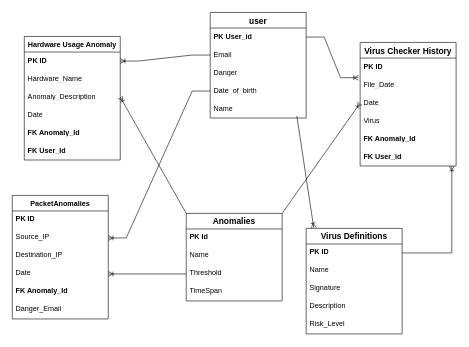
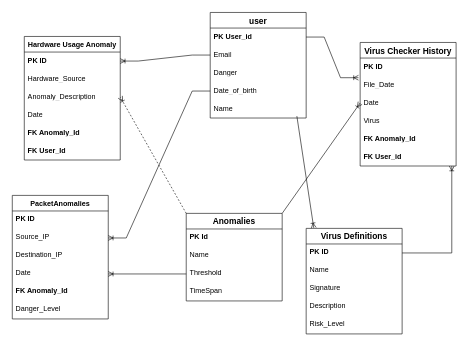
(54, 78) -> (58, 78)
(154, 156) -> (154, 156)
(38, 309) -> (39, 309)
